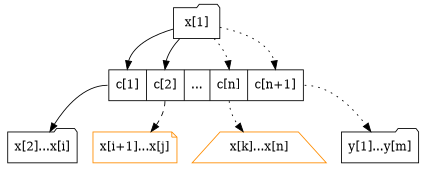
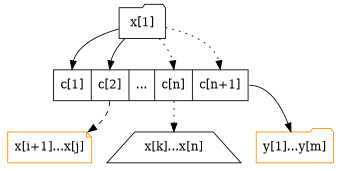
(339, 98) -> (274, 98)
(42, 147) -> none
(259, 147) -> (174, 147)
(380, 147) -> (295, 147)
